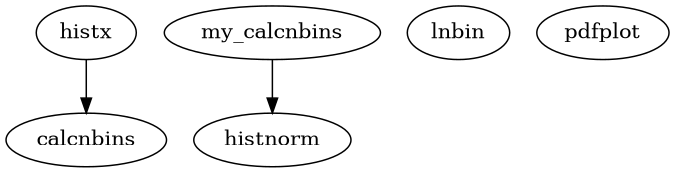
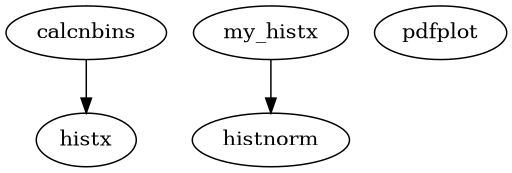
(272, 33) -> (271, 33)
(459, 33) -> none
(86, 79) -> (86, 79)
